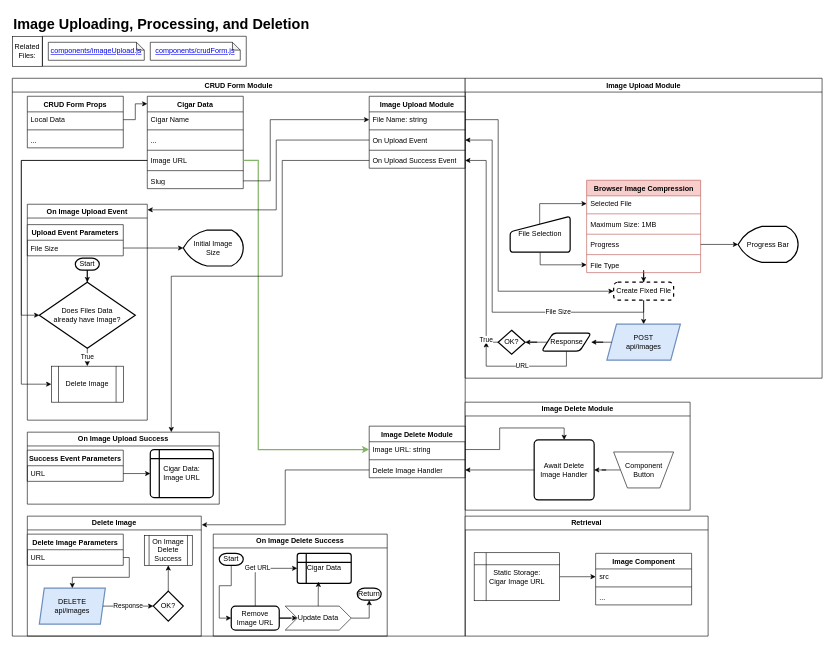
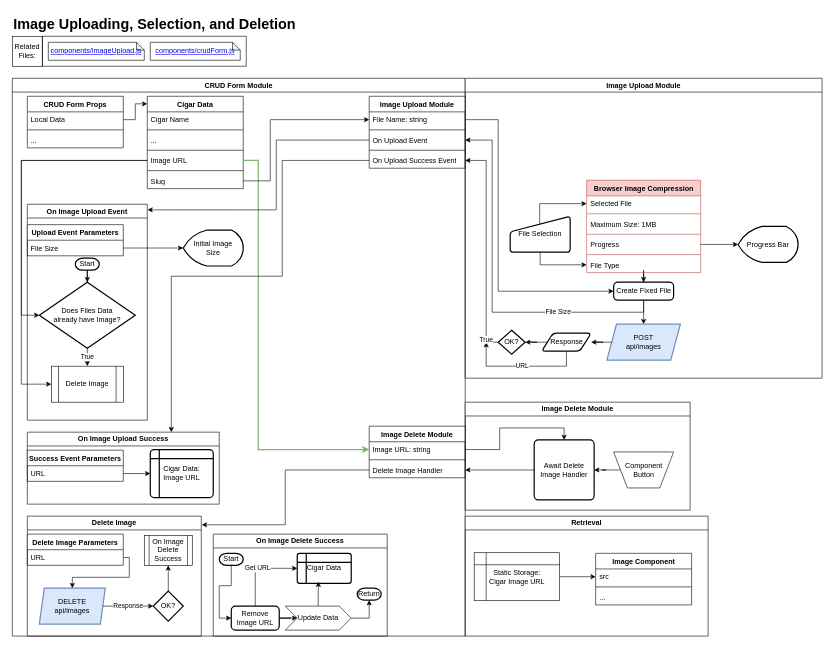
(86, 21) -> (83, 21)
(644, 291) -> (644, 291)
